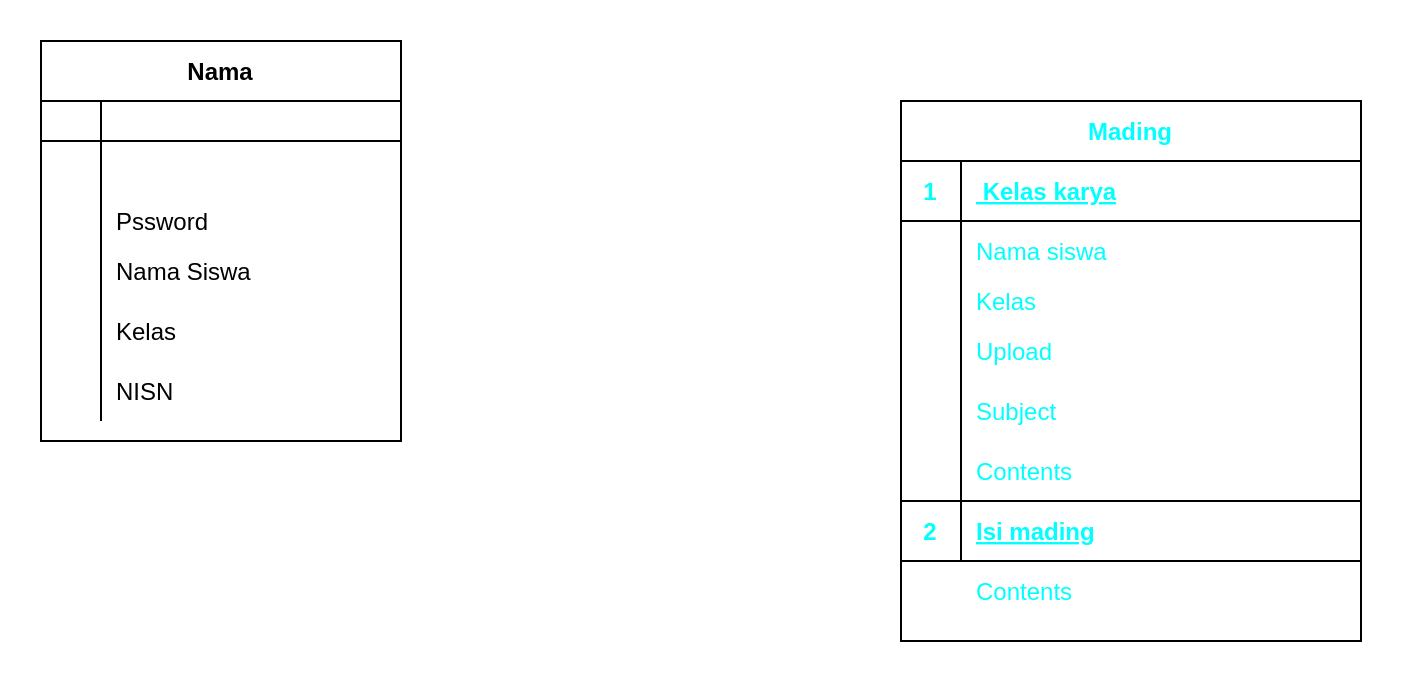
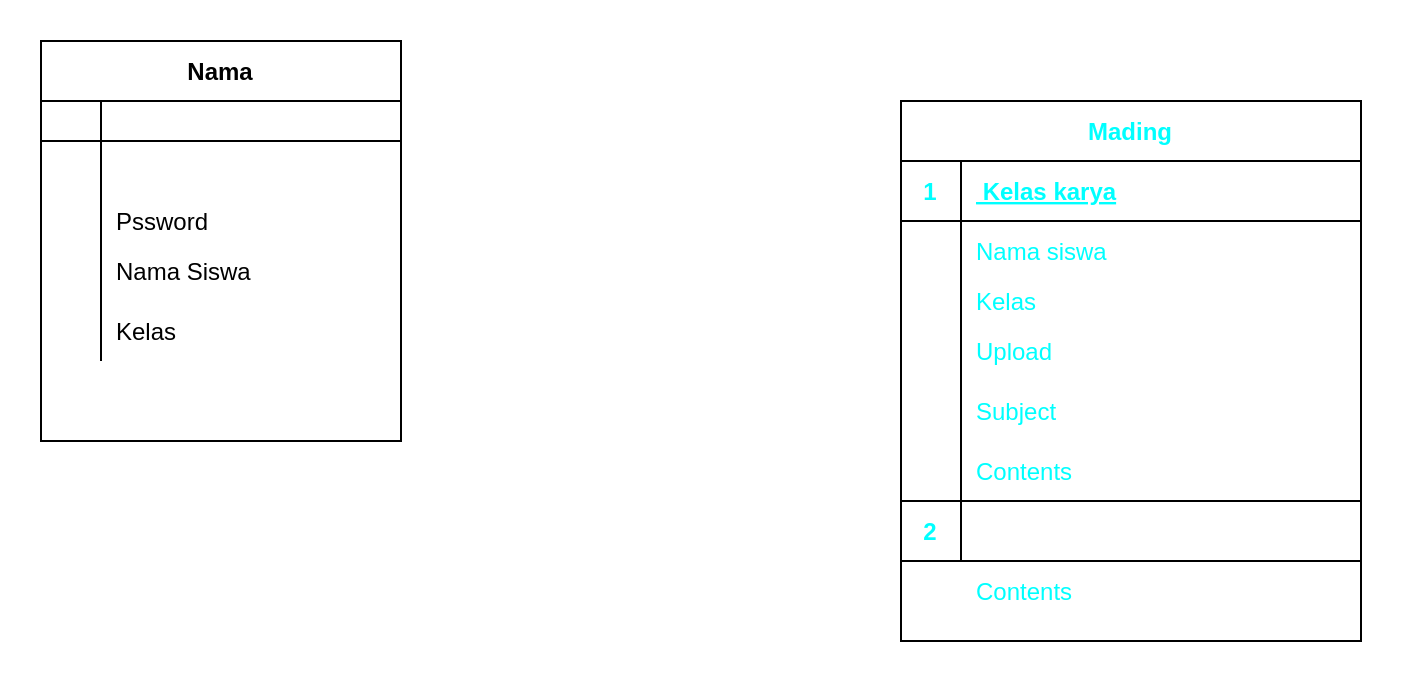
(251, 391) -> none
(1161, 531) -> none
